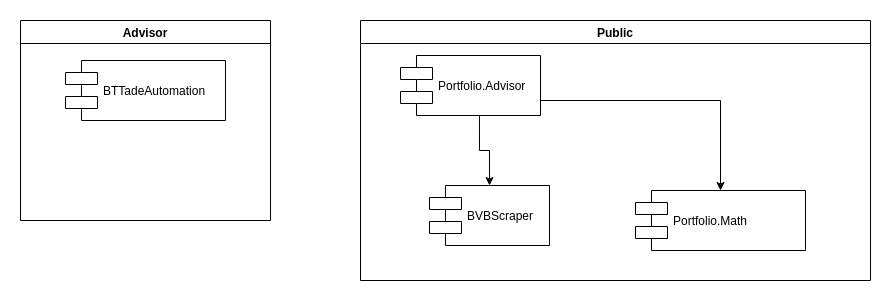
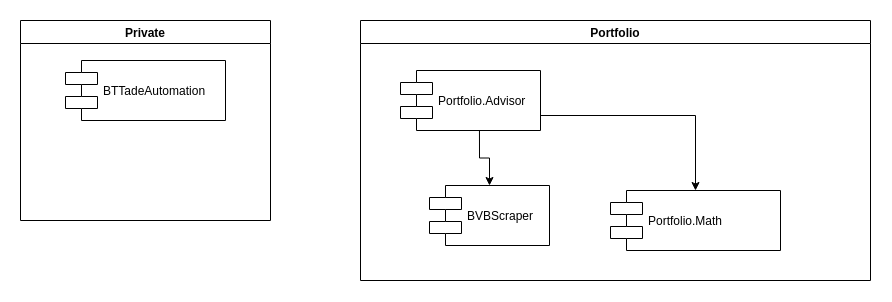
(145, 33) -> (145, 33)
(615, 33) -> (615, 33)
(471, 86) -> (471, 101)
(721, 221) -> (696, 221)
